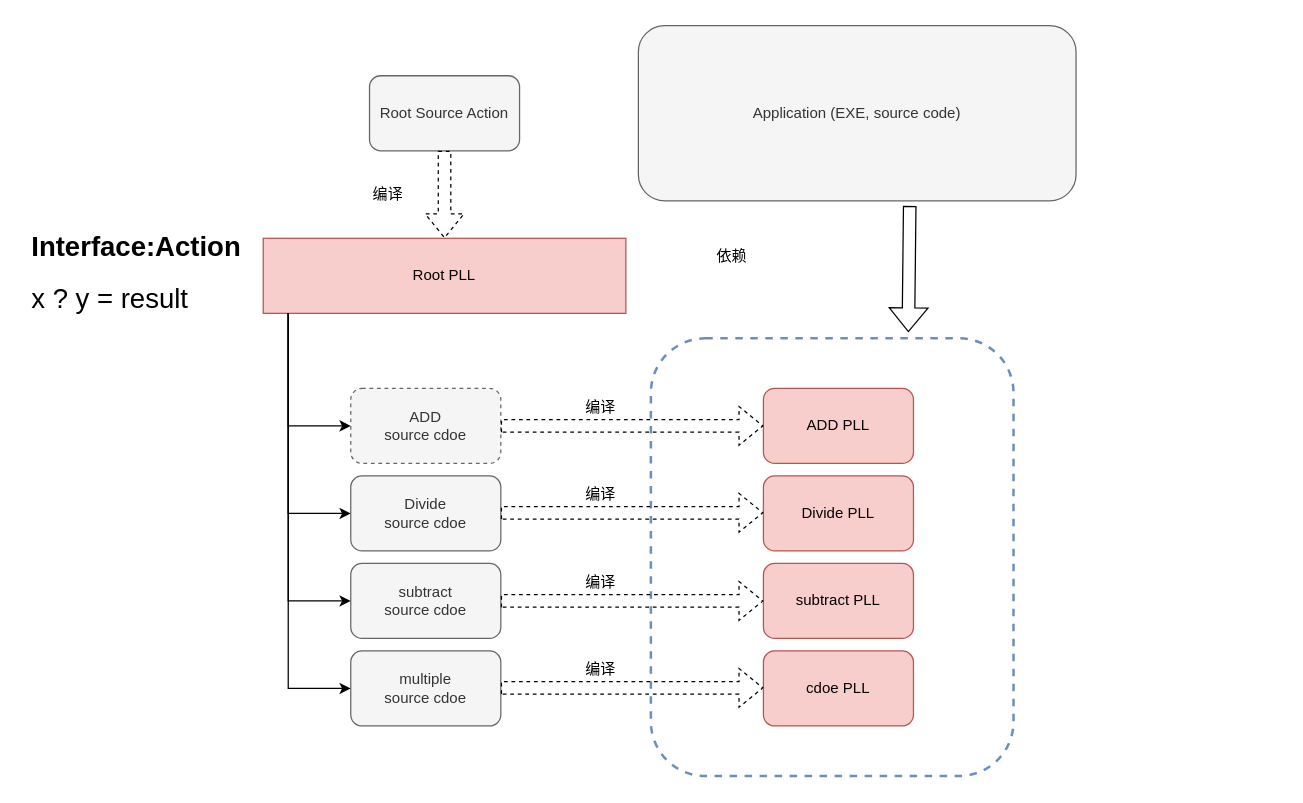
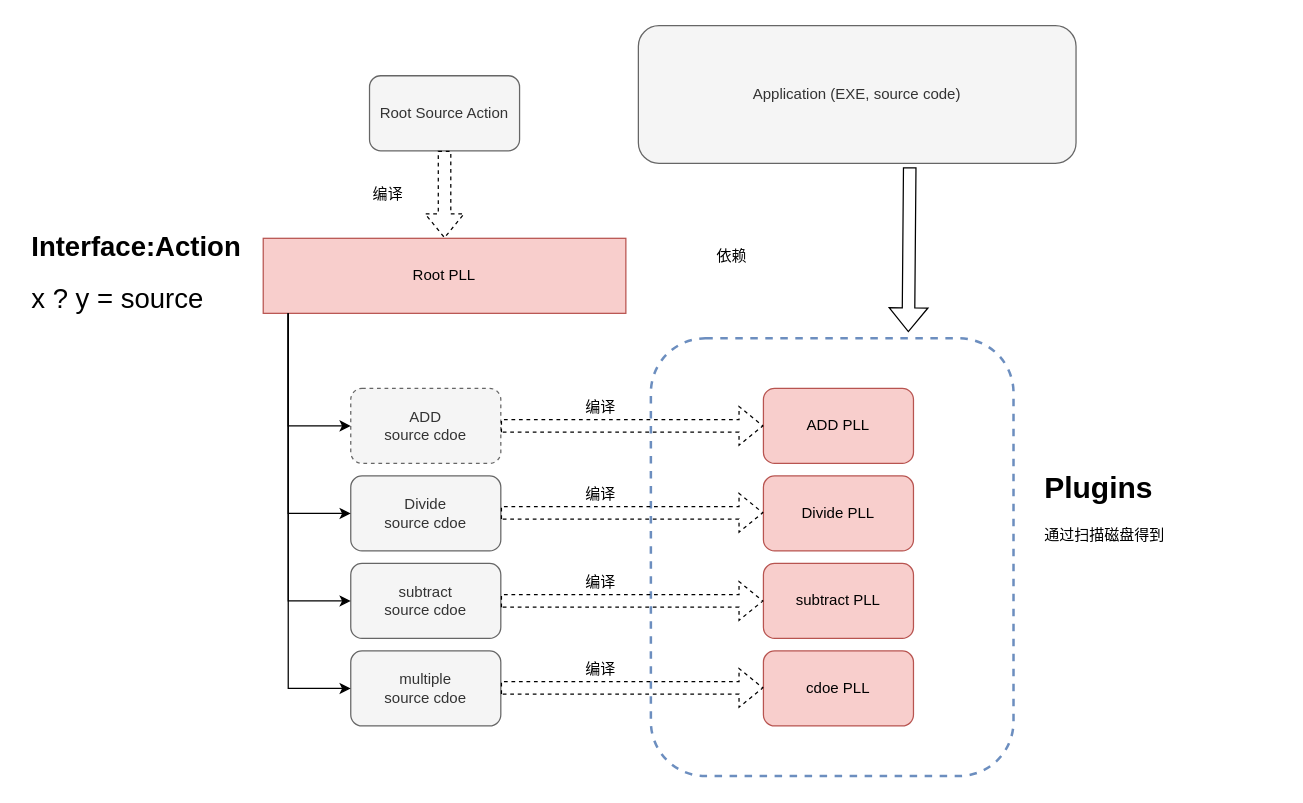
(857, 113) -> (857, 94)
(146, 263) -> (146, 263)
none -> (1157, 538)
